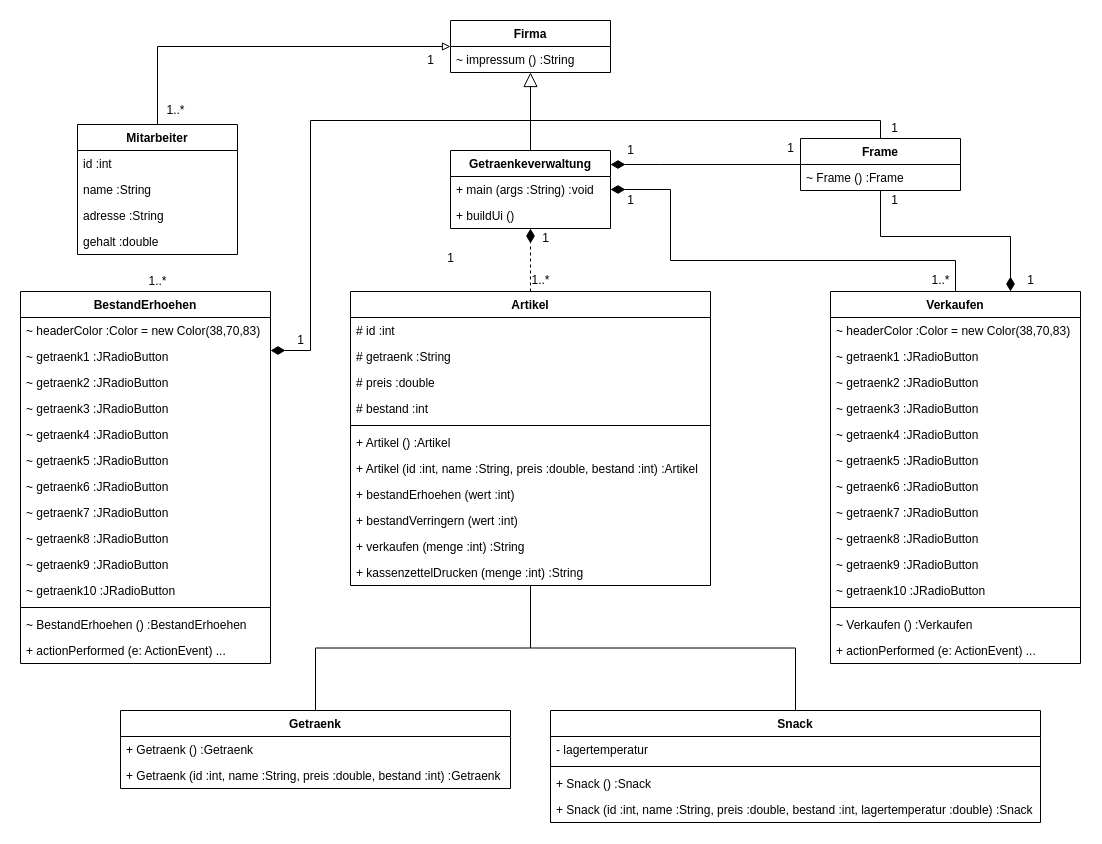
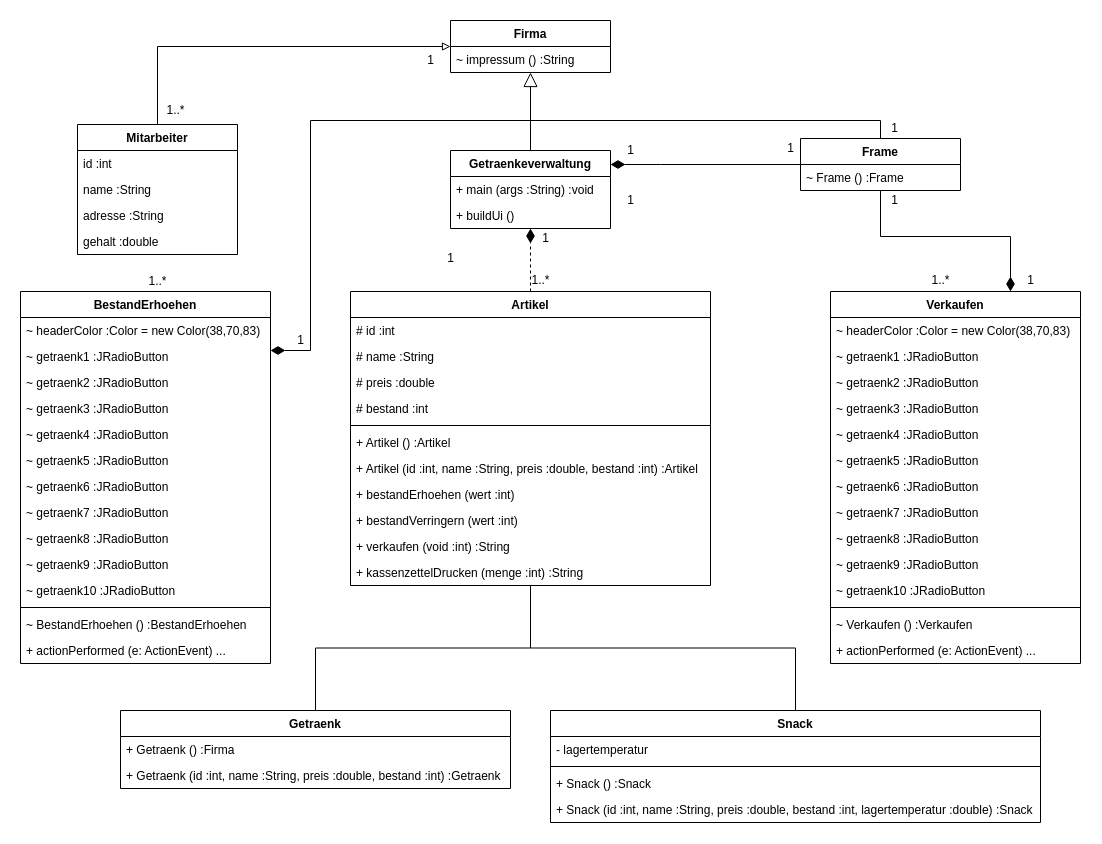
(771, 261) -> none
(410, 357) -> (397, 357)
(451, 547) -> (446, 547)
(197, 750) -> (185, 750)
